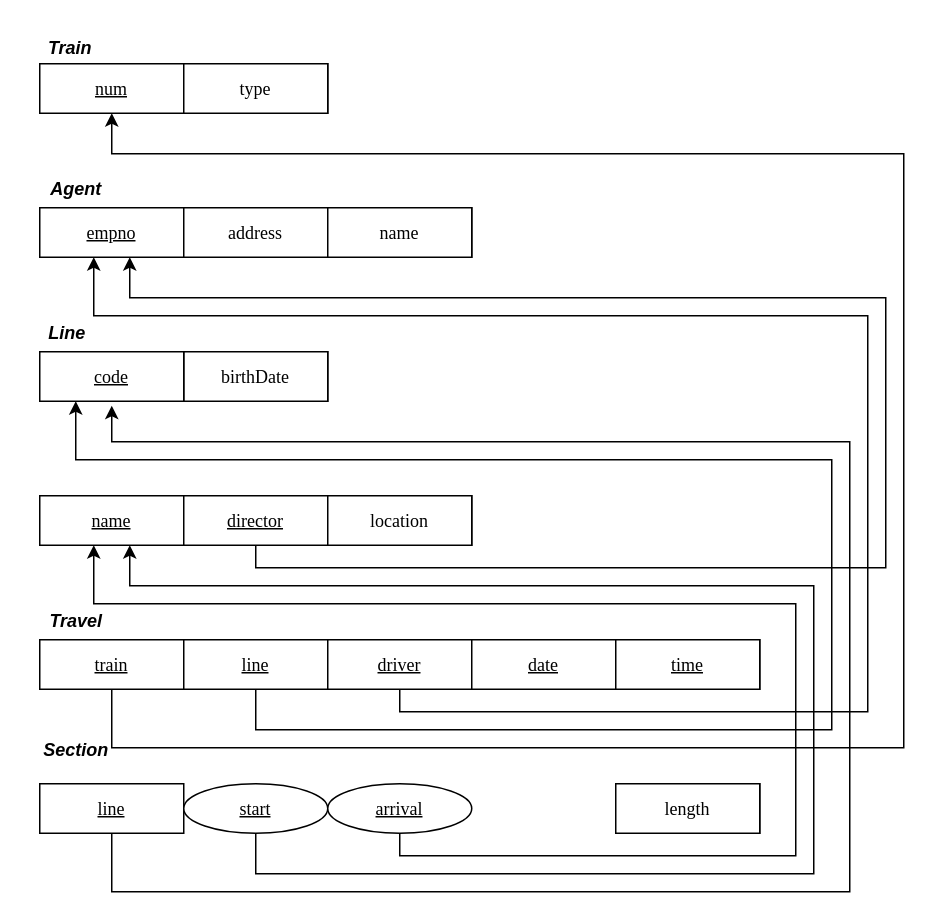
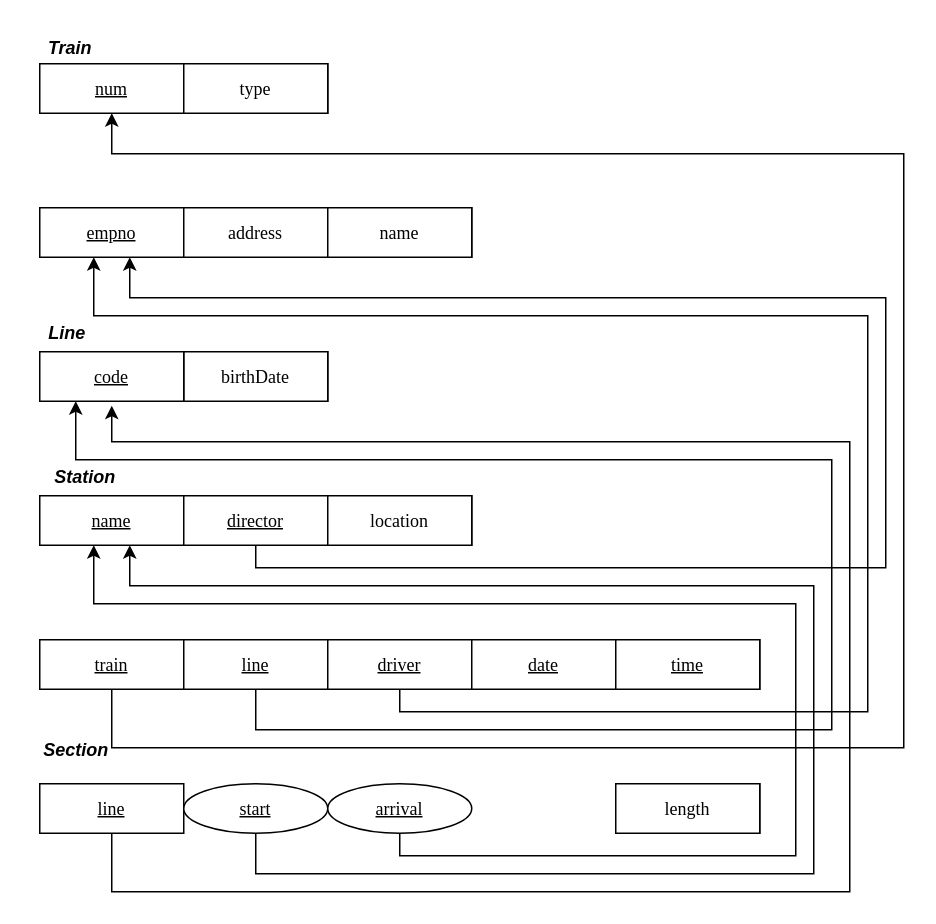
(76, 190) -> none
none -> (85, 478)
(76, 622) -> none
